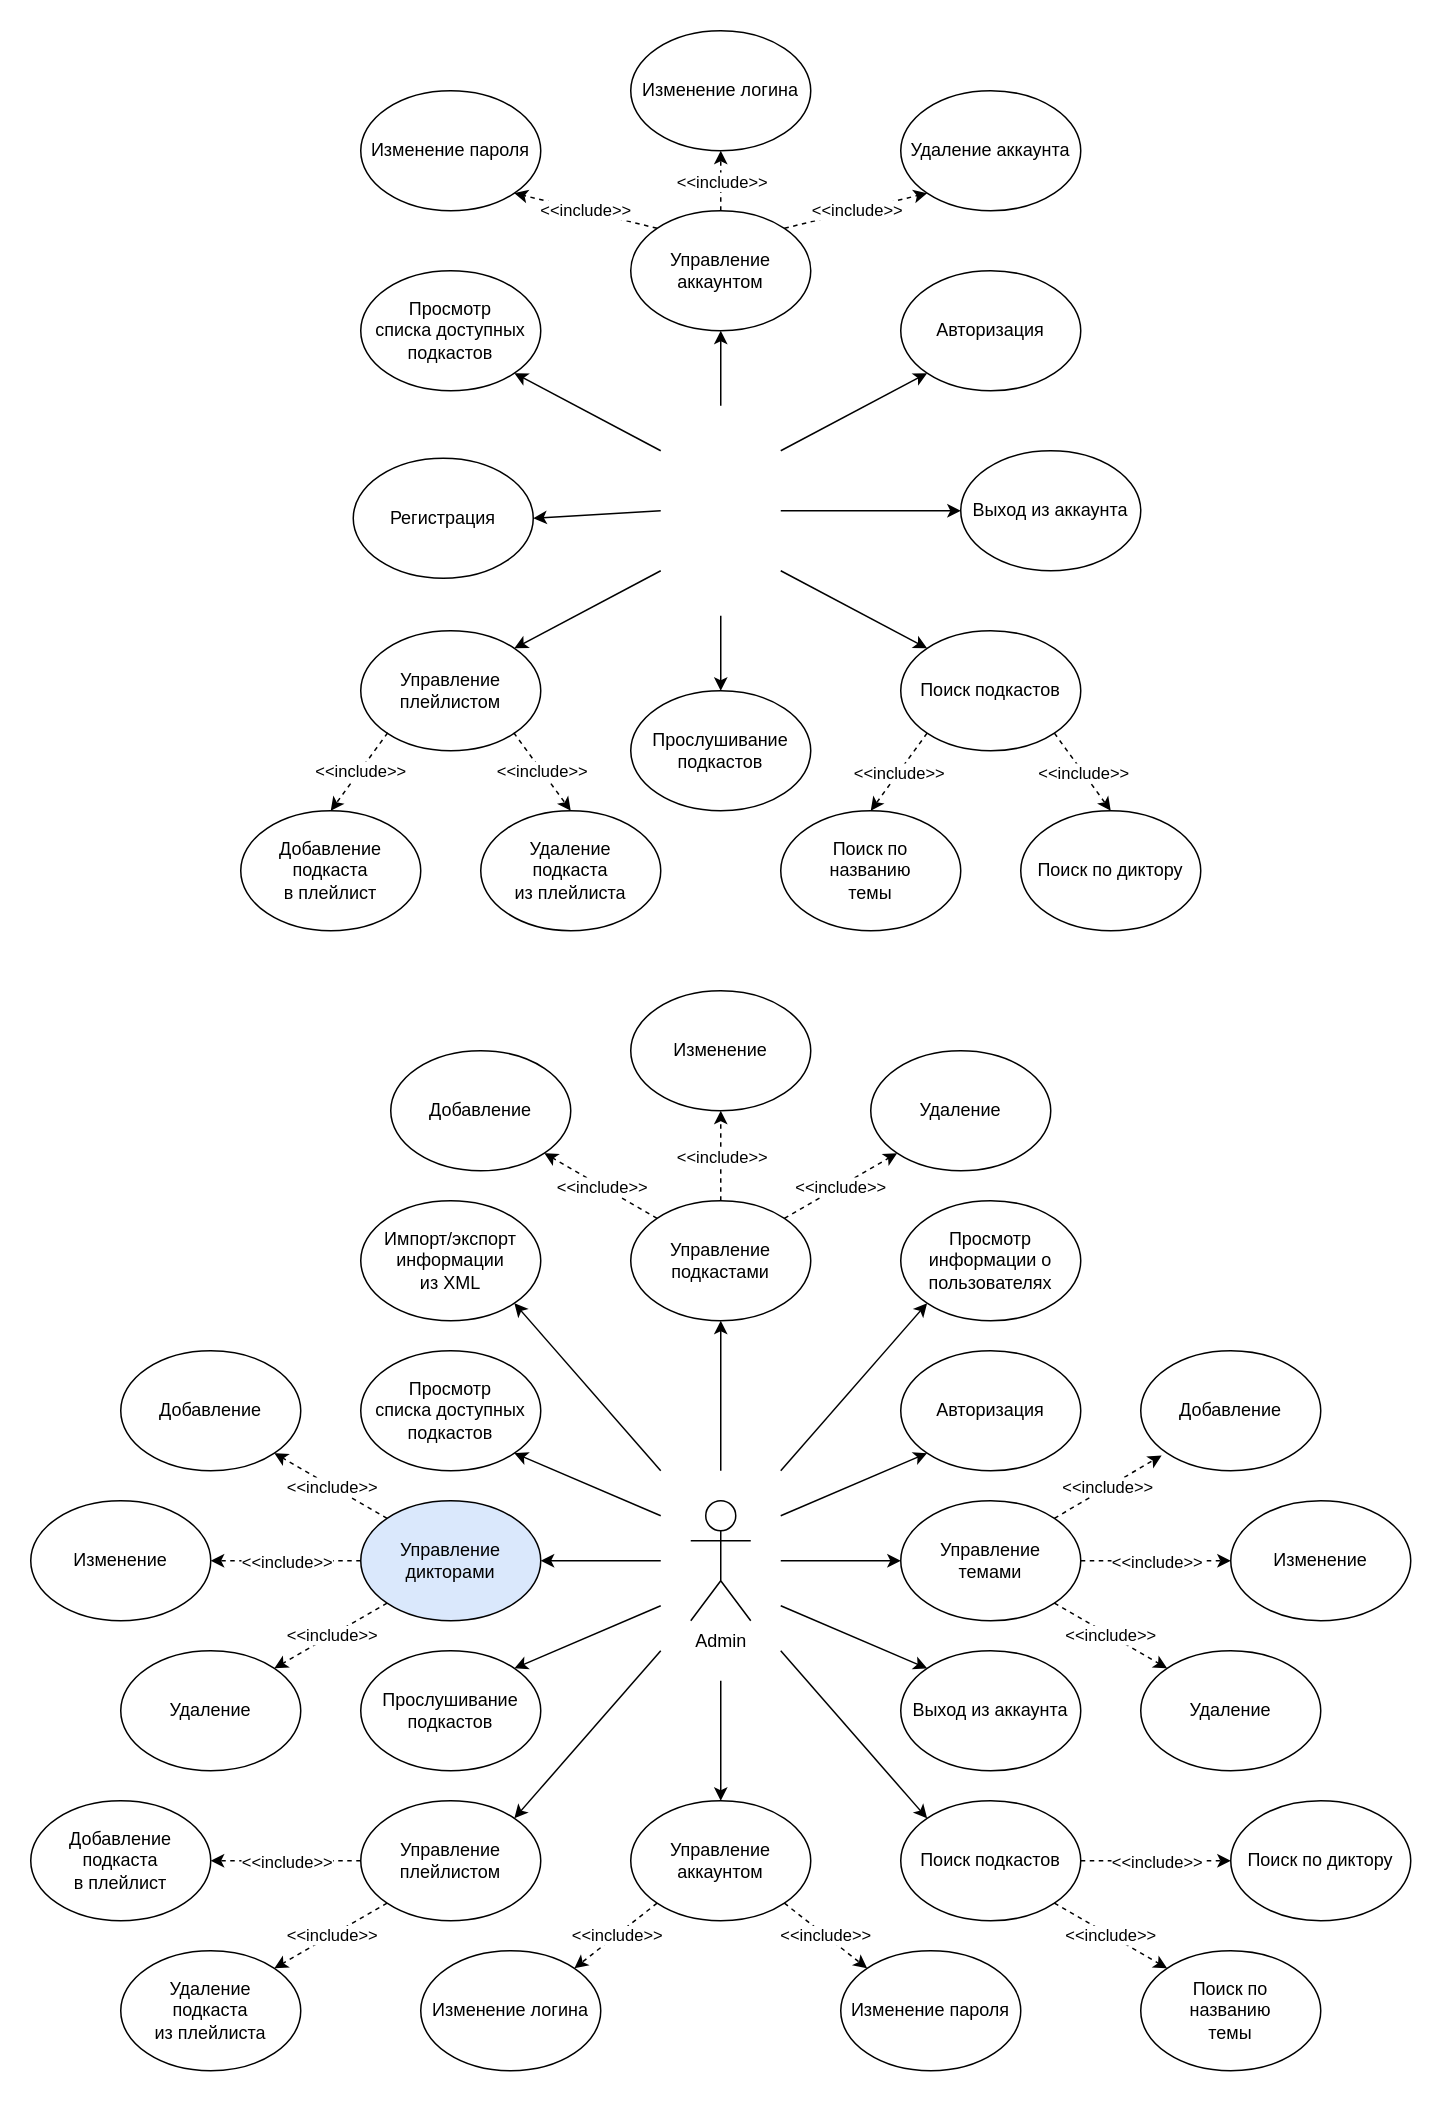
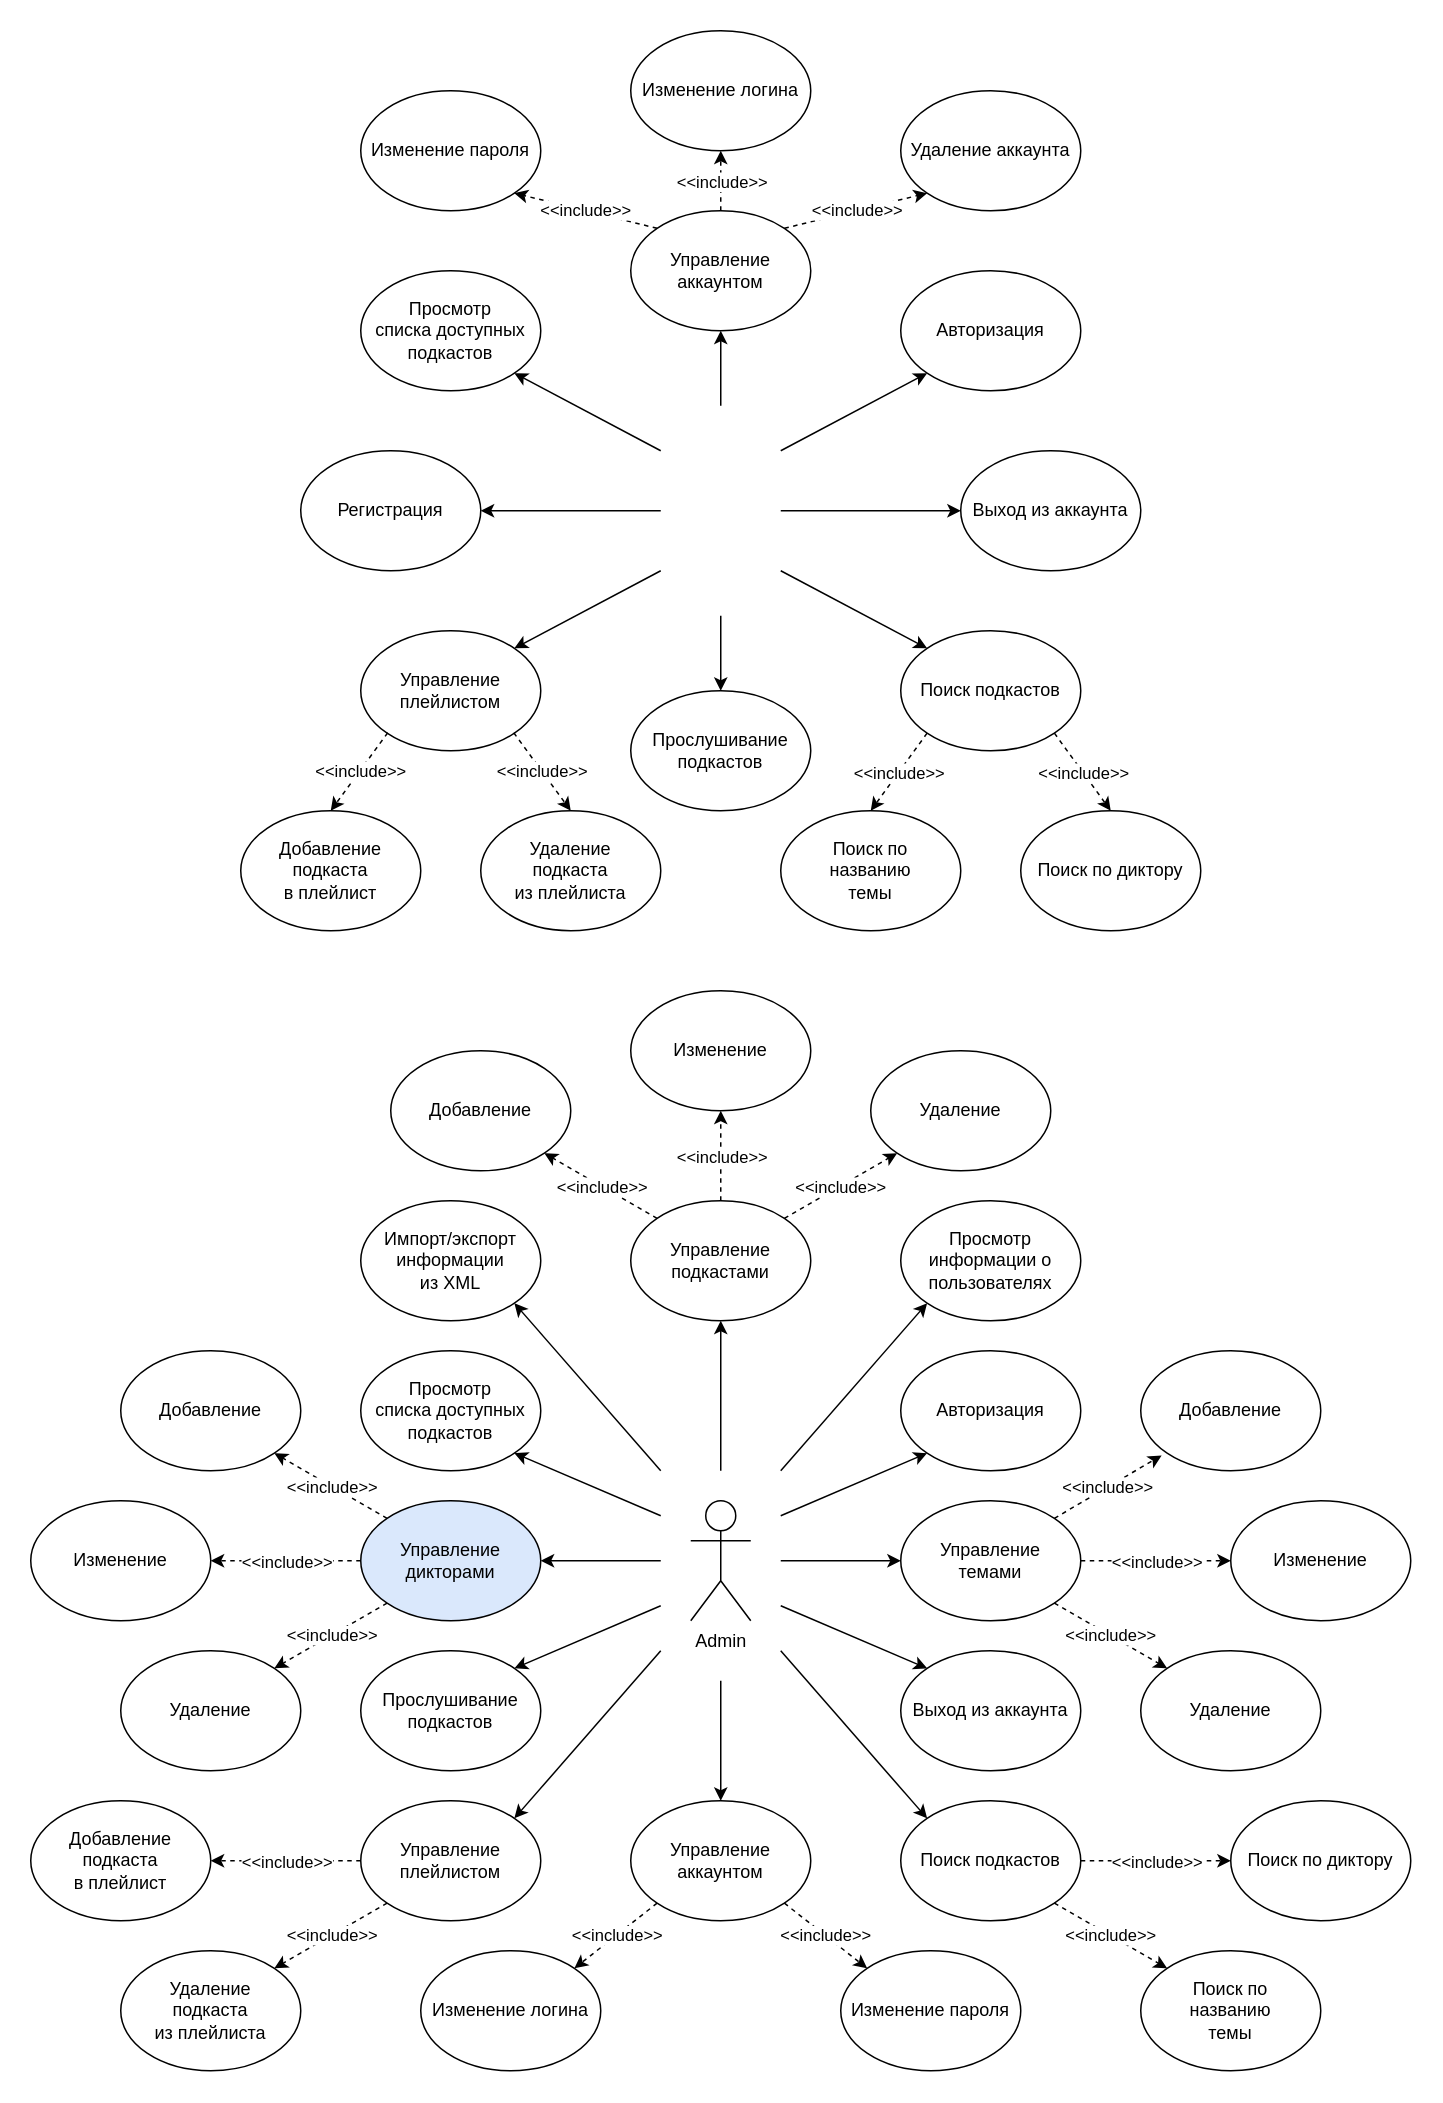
(443, 518) -> (391, 511)
